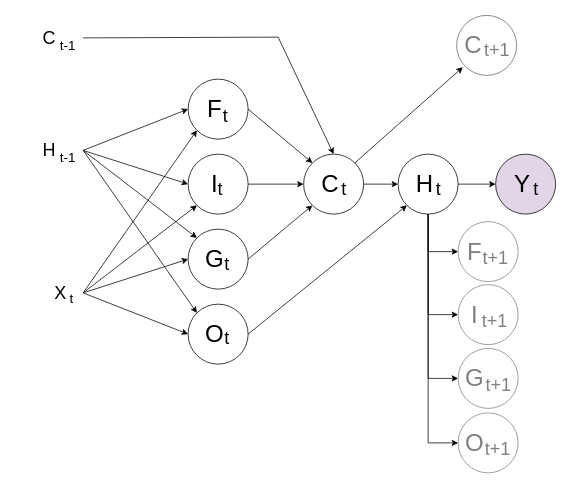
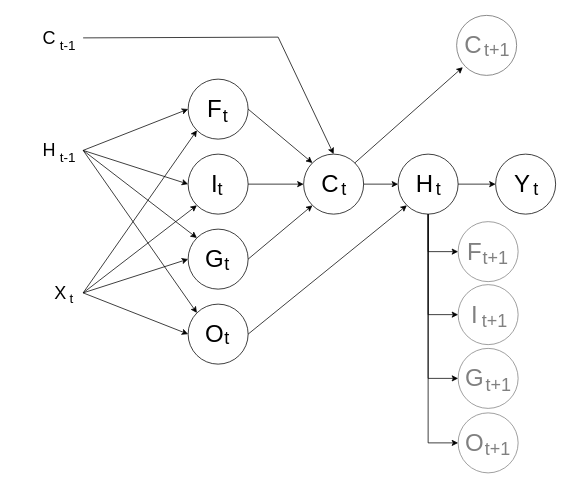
(525, 184) -> (525, 184)
